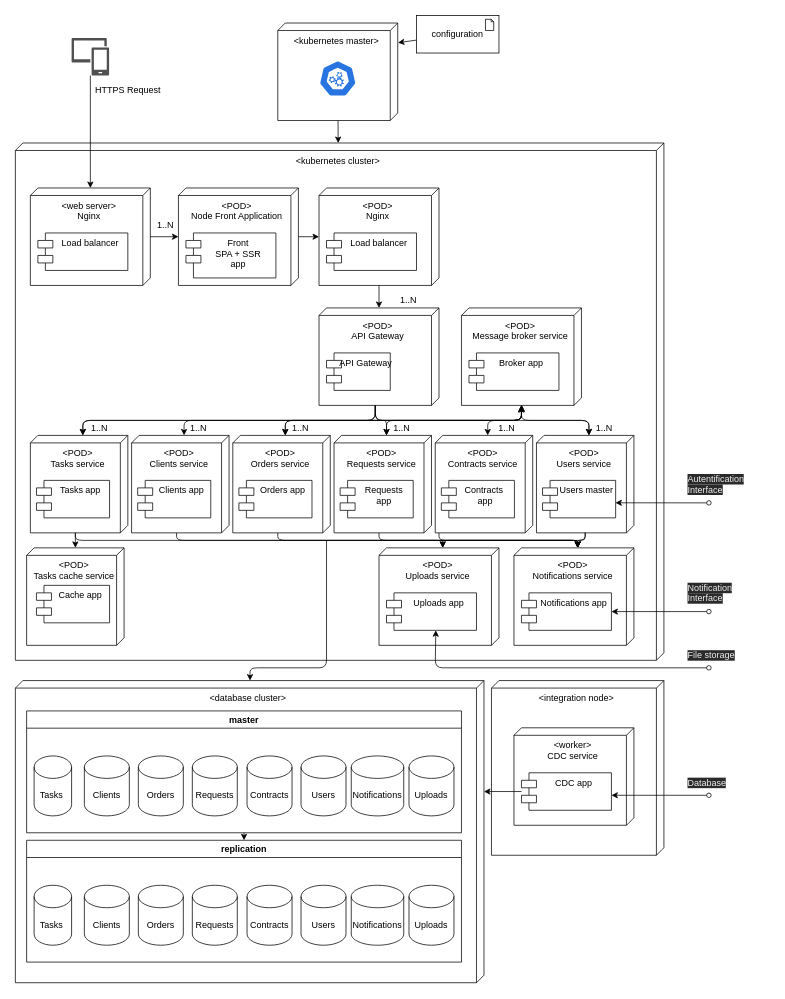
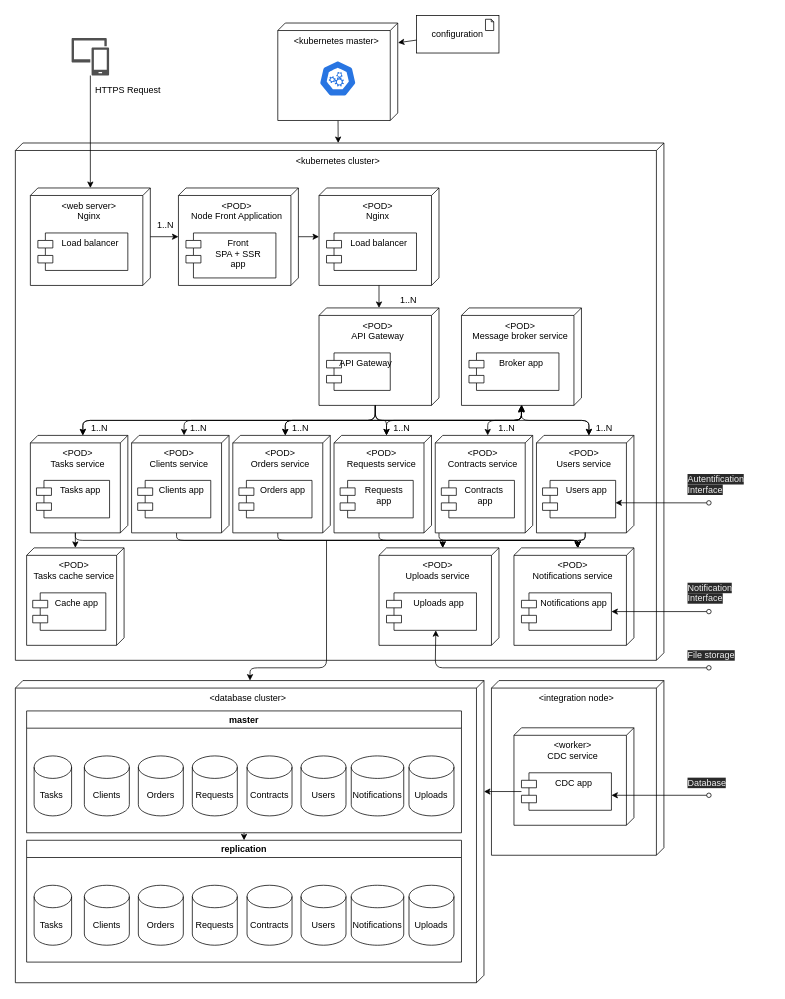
(586, 491) -> (586, 491)
(73, 604) -> (69, 612)
